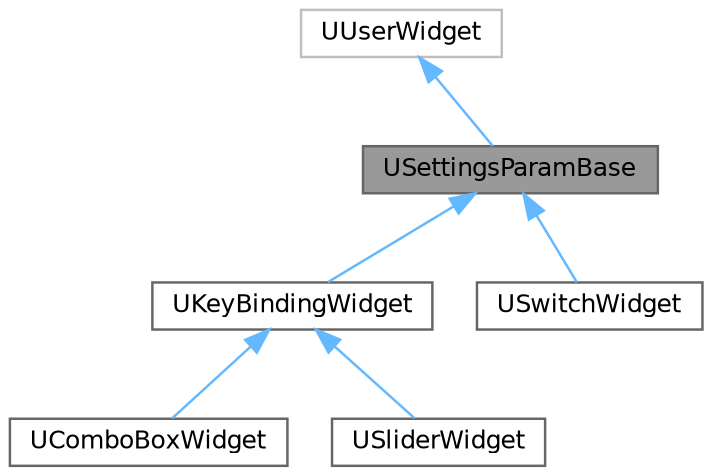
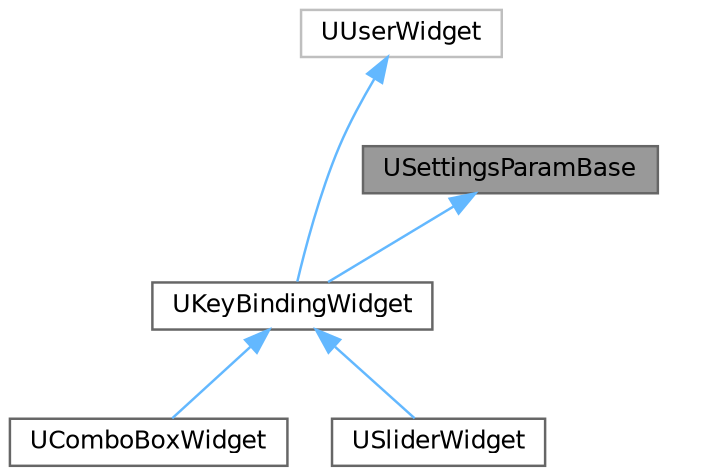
(464, 111) -> (328, 177)
(590, 306) -> none
